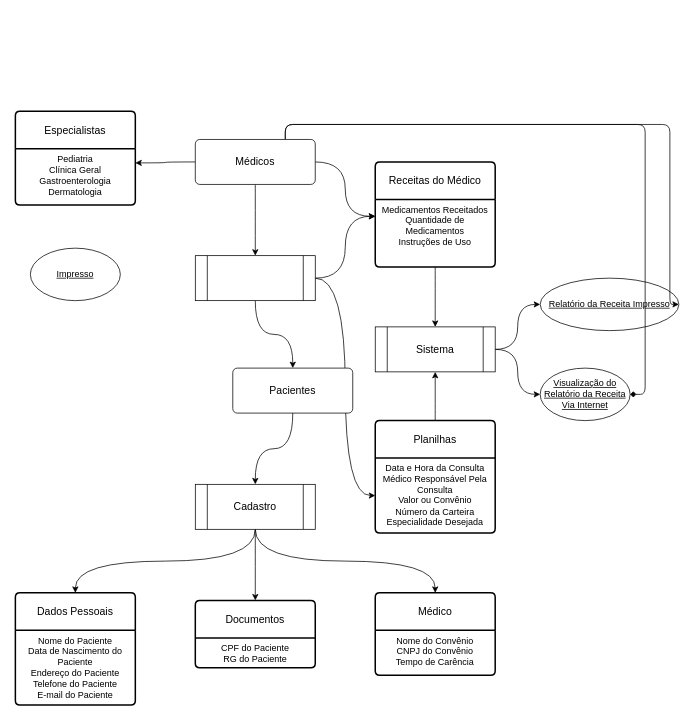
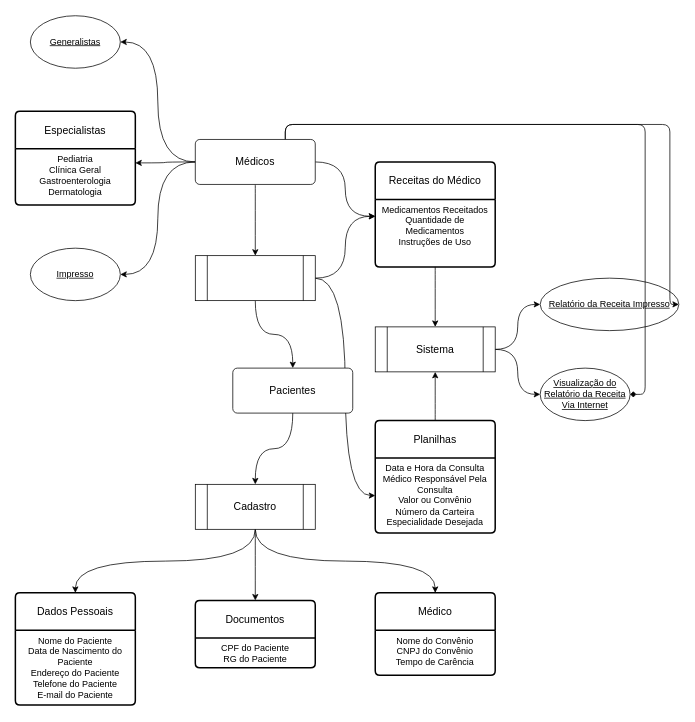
none -> (75, 42)
none -> (158, 97)
none -> (158, 220)
